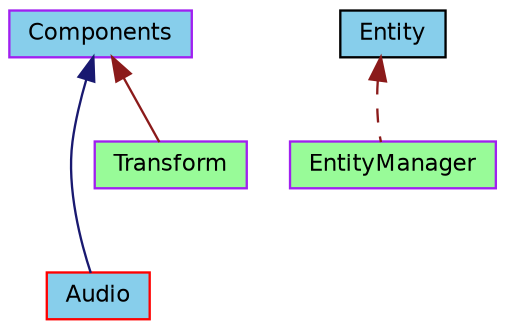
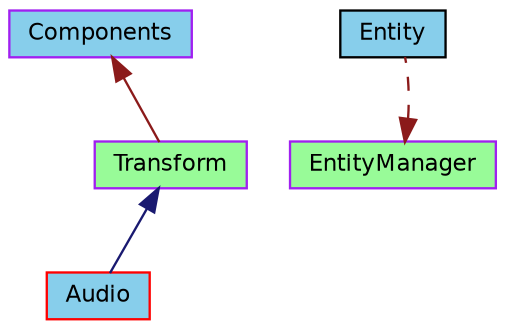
(377, 111) -> (408, 88)
(71, 177) -> (128, 241)
